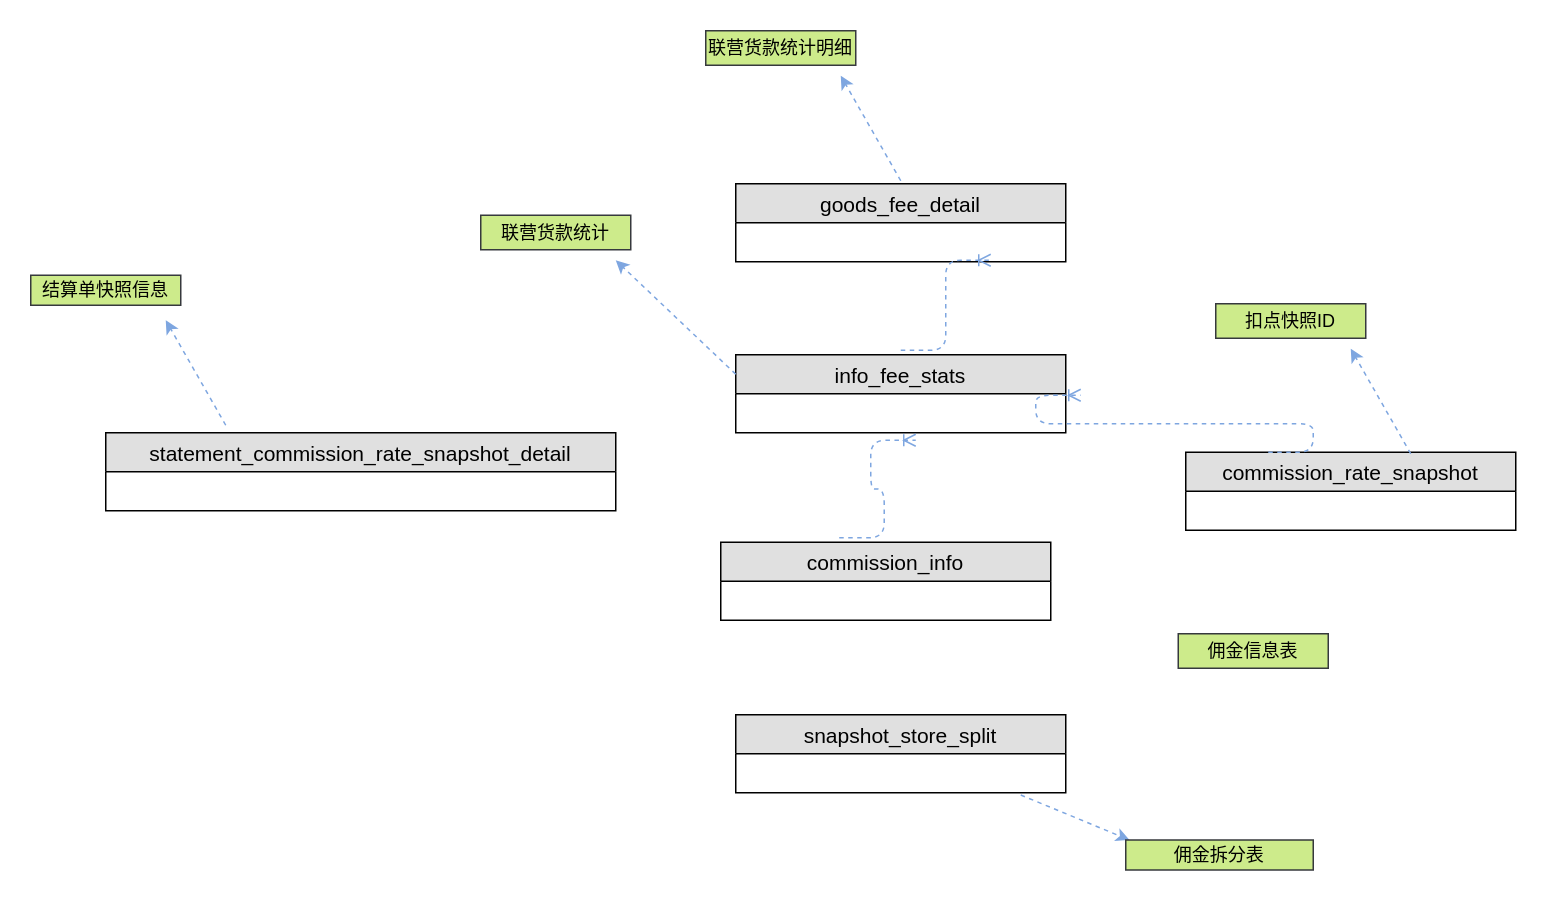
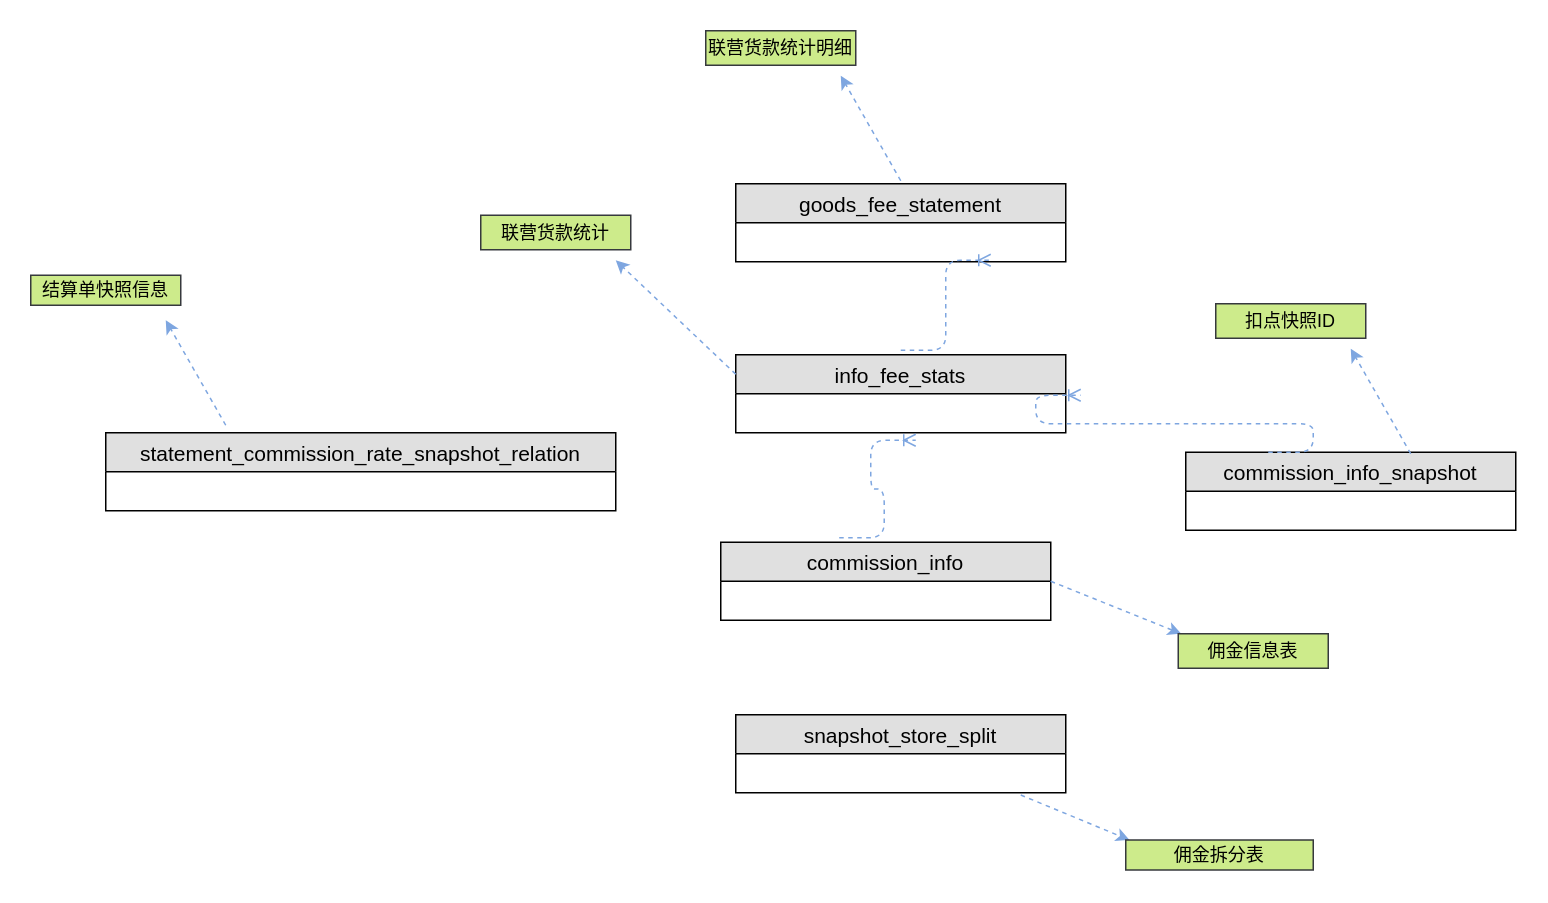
(900, 205) -> (900, 205)
(360, 454) -> (360, 454)
(1350, 473) -> (1350, 473)
none -> (1111, 606)
